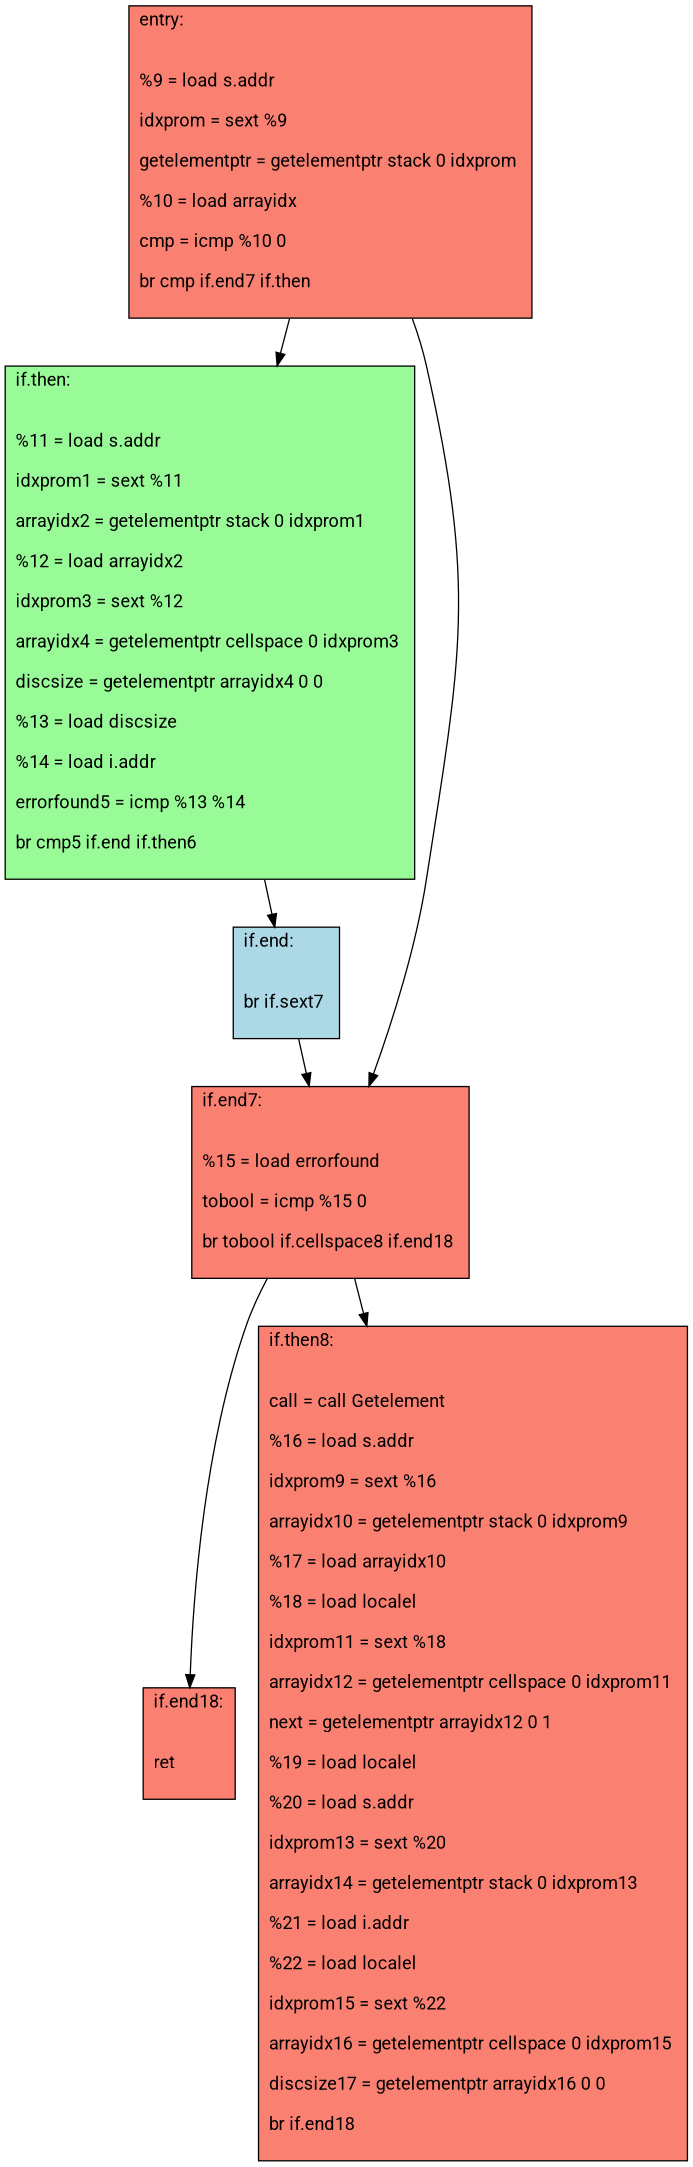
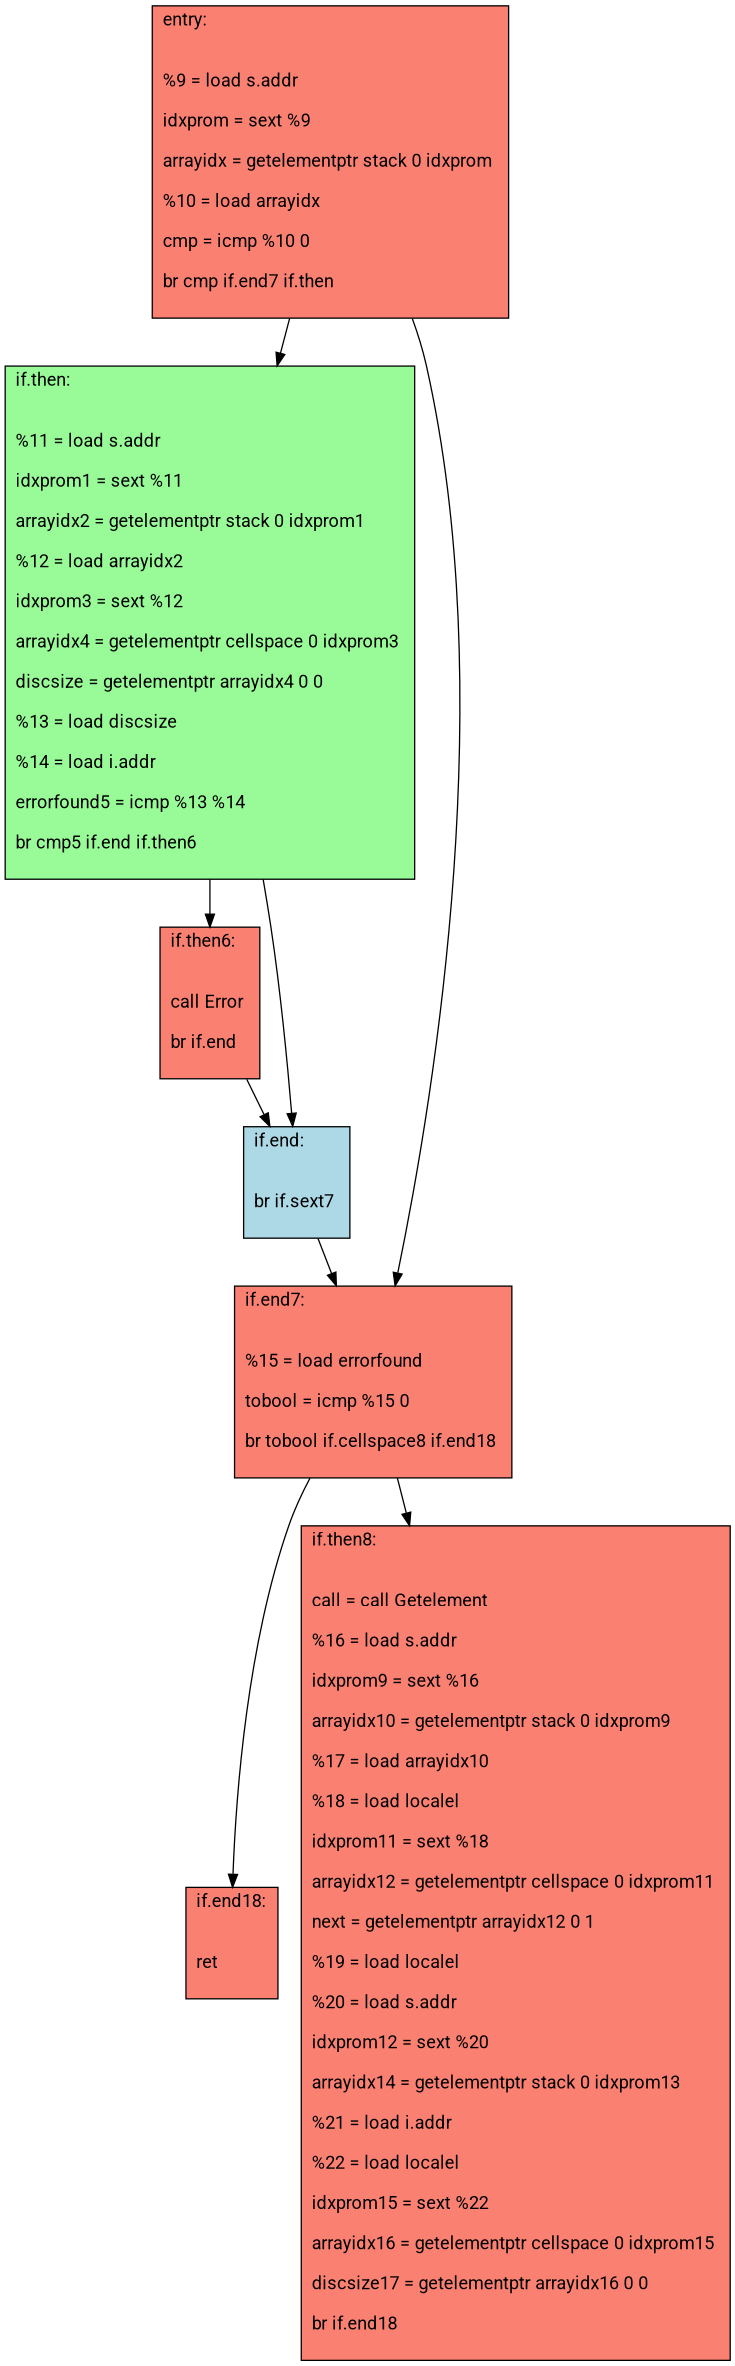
(330, 161) -> (330, 161)
none -> (210, 1003)
(360, 1843) -> (403, 2043)
